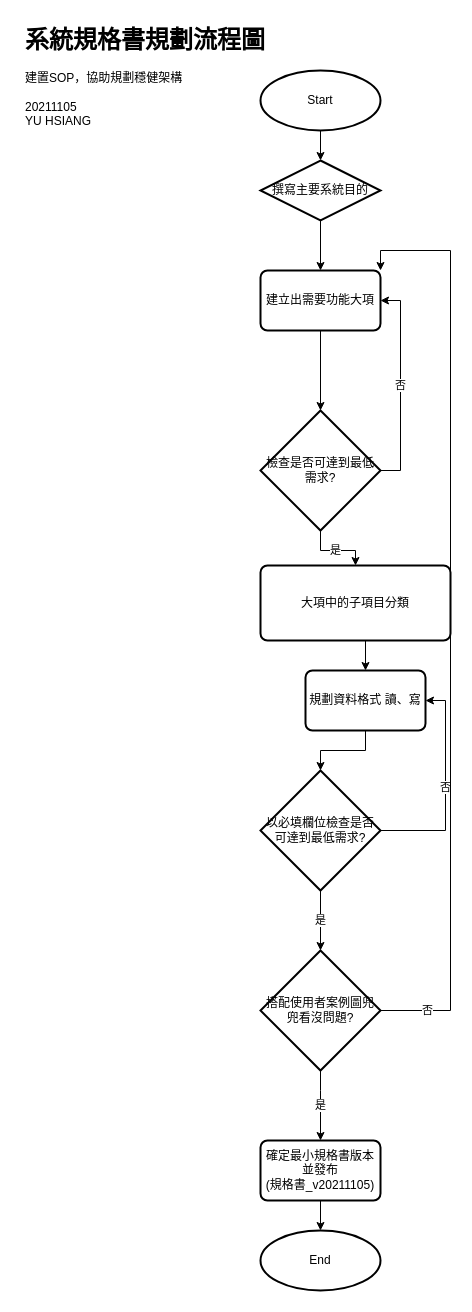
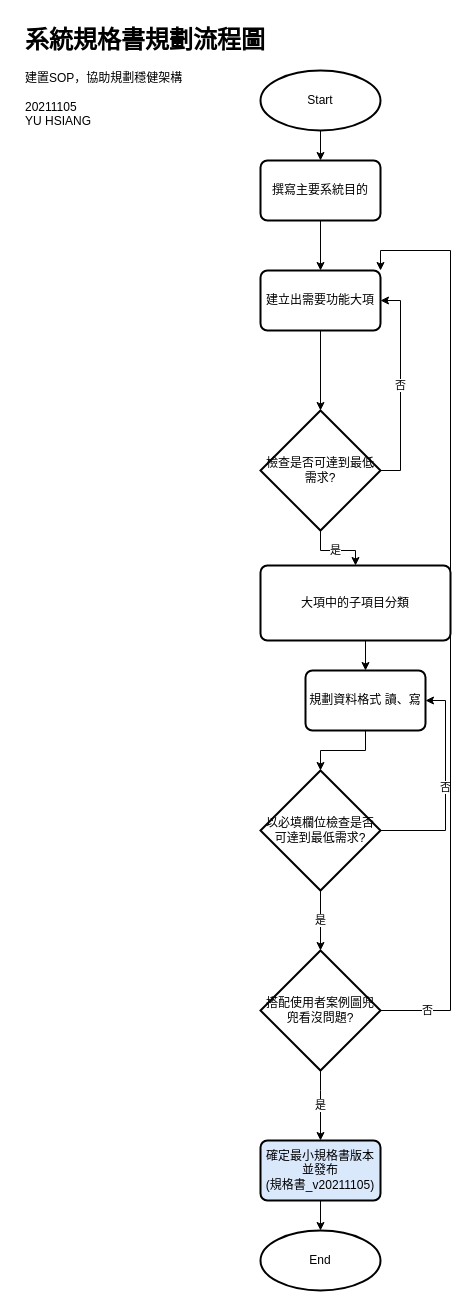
(321, 191) -> (321, 191)
(321, 1171) -> (321, 1171)
